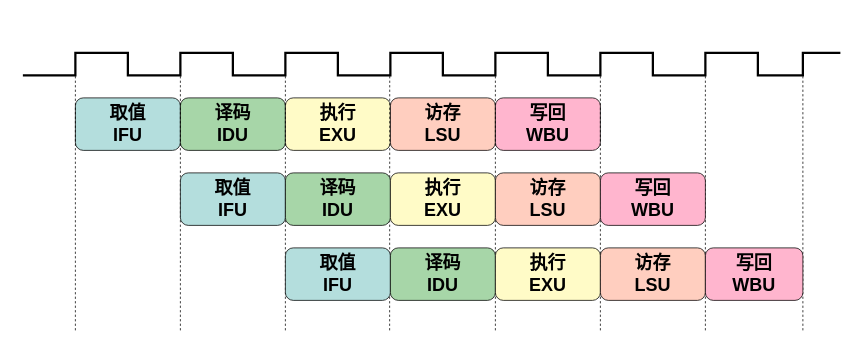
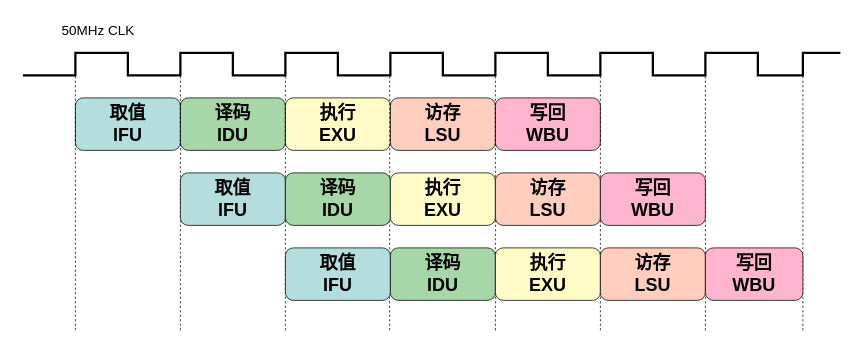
none -> (98, 30)
